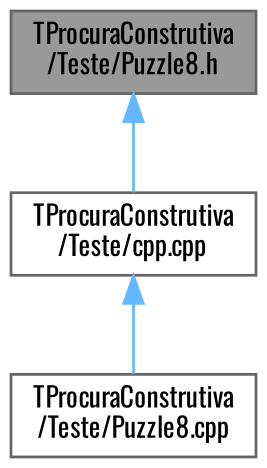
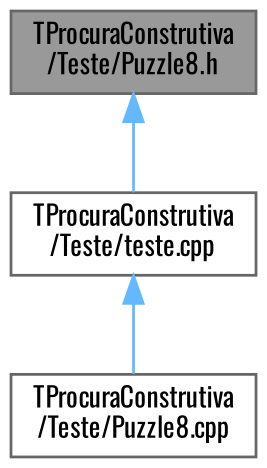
(134, 234) -> (134, 234)
